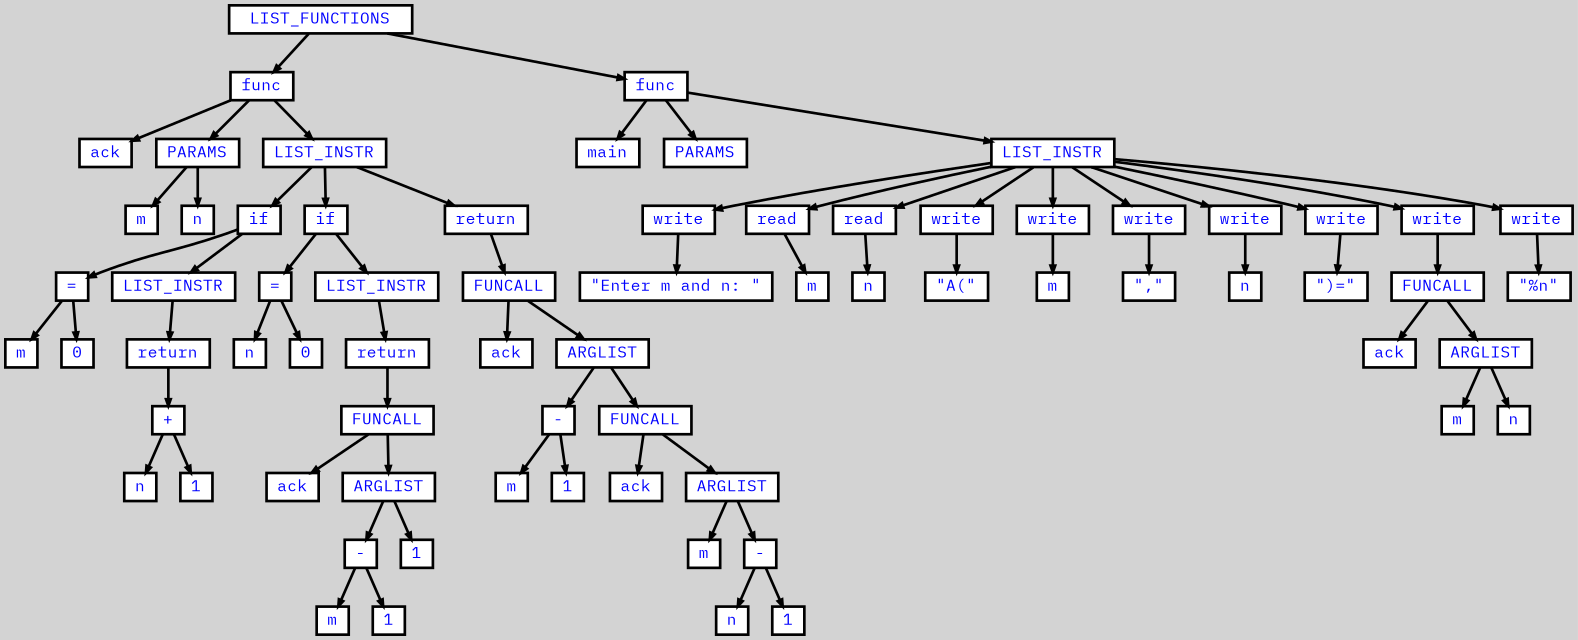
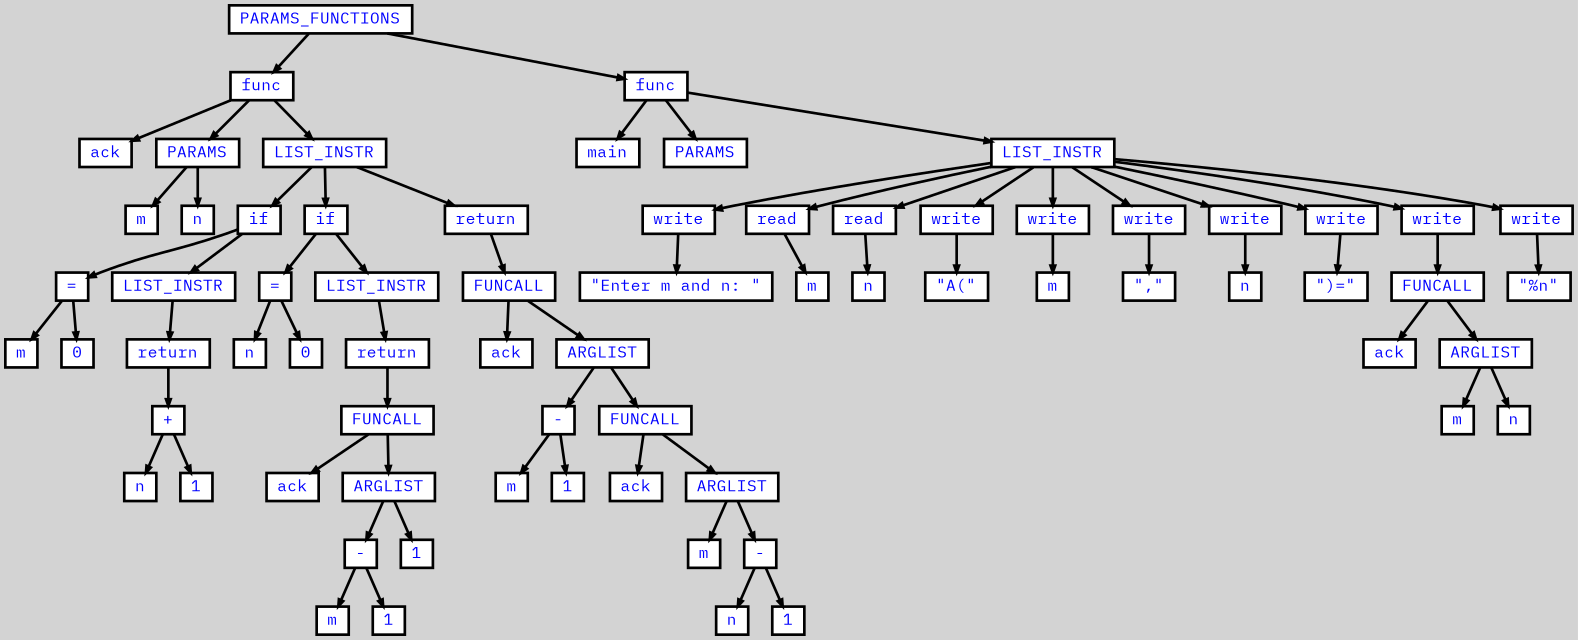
(321, 19) -> (321, 19)
